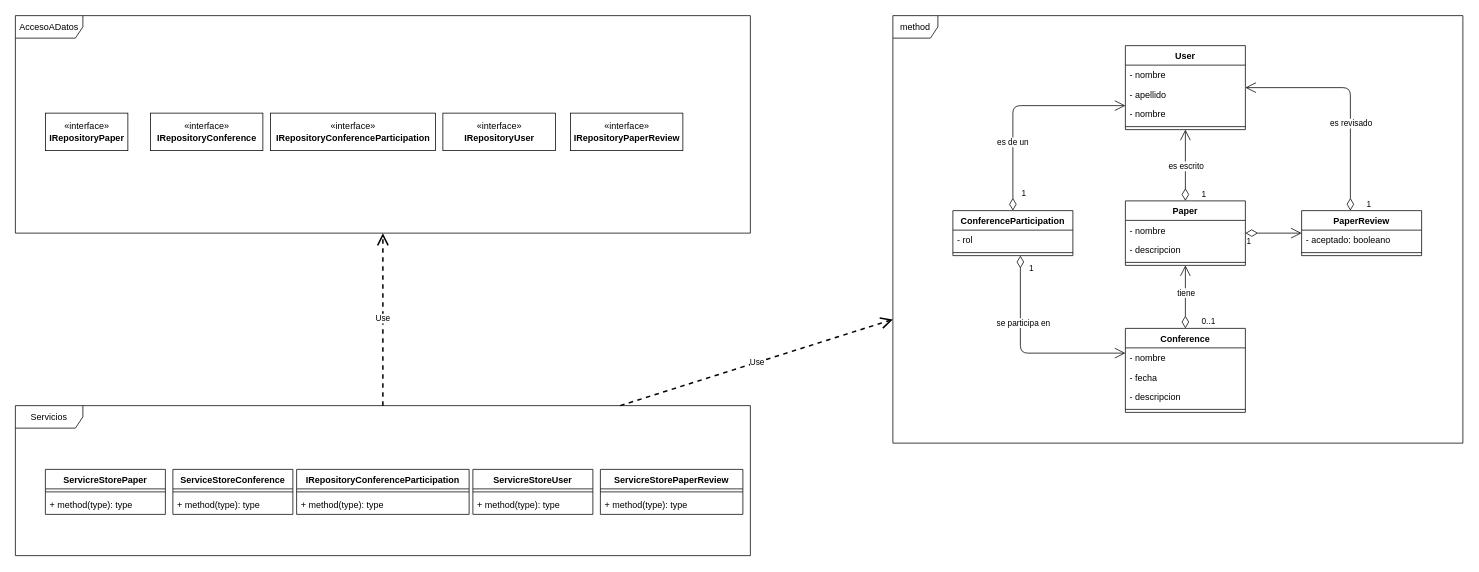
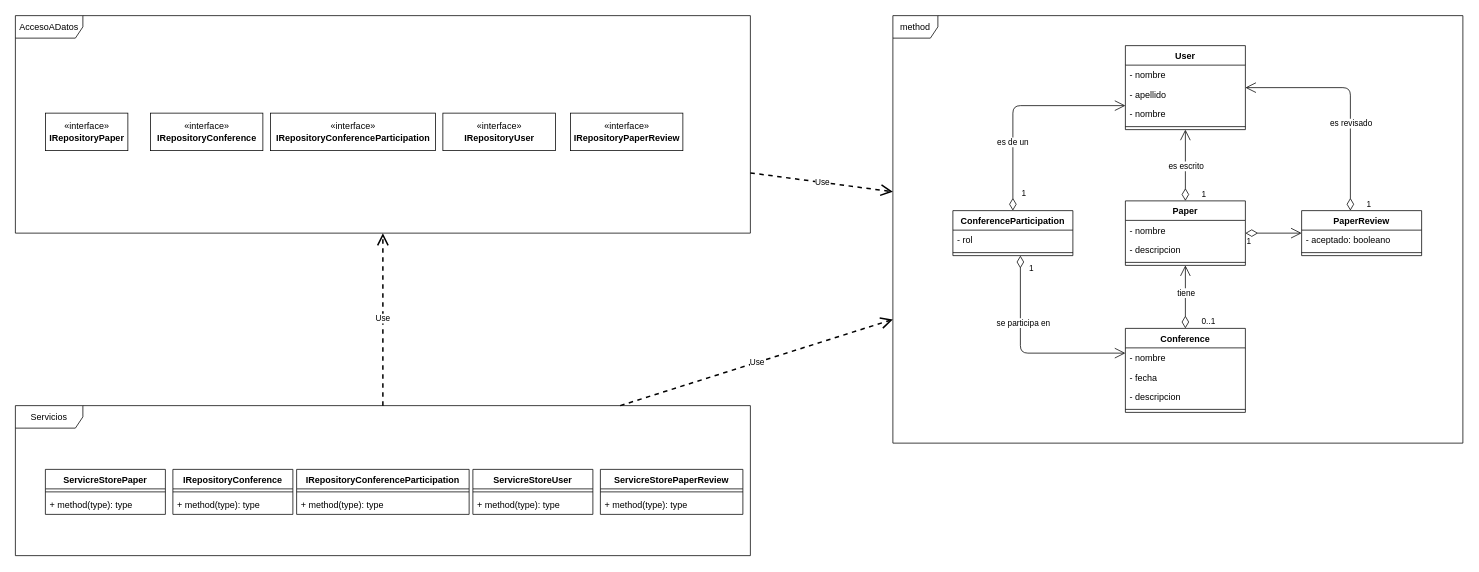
none -> (821, 182)
(233, 479) -> (233, 479)
